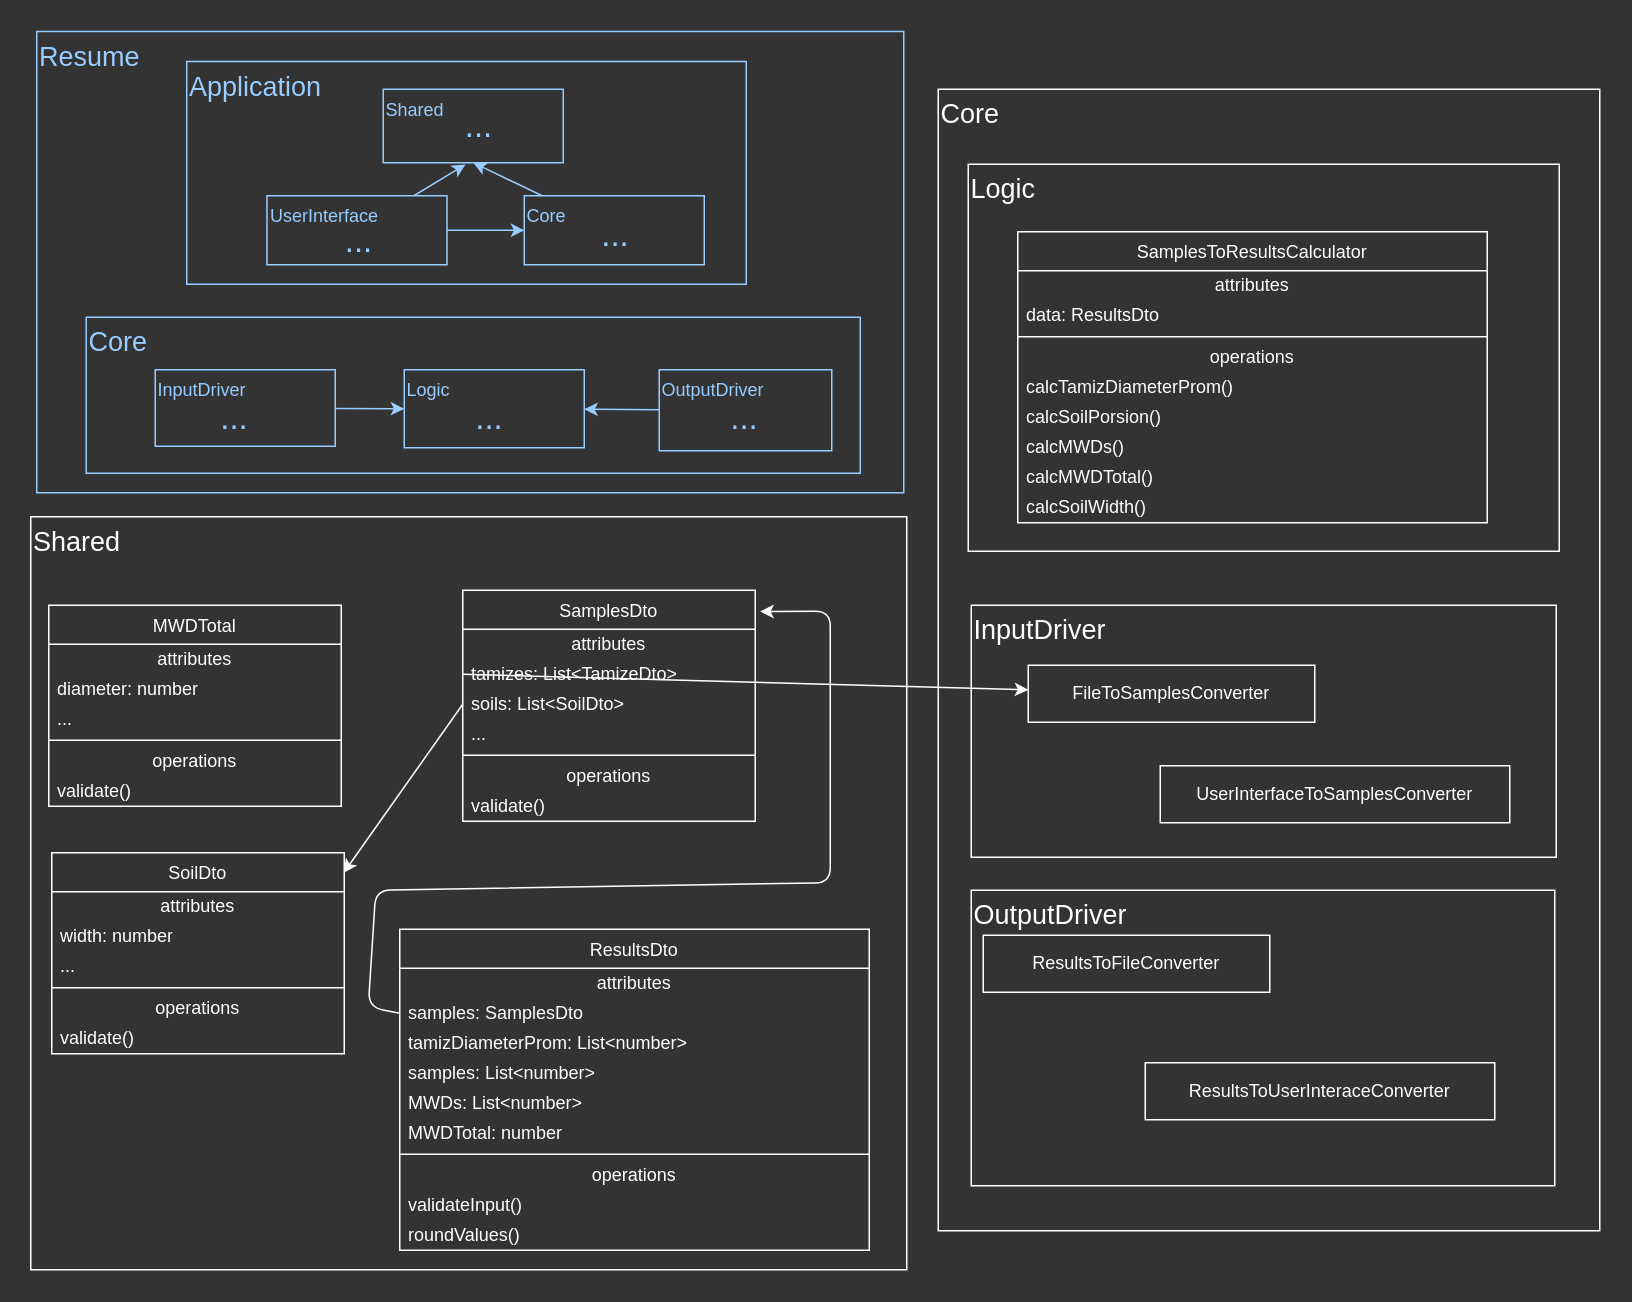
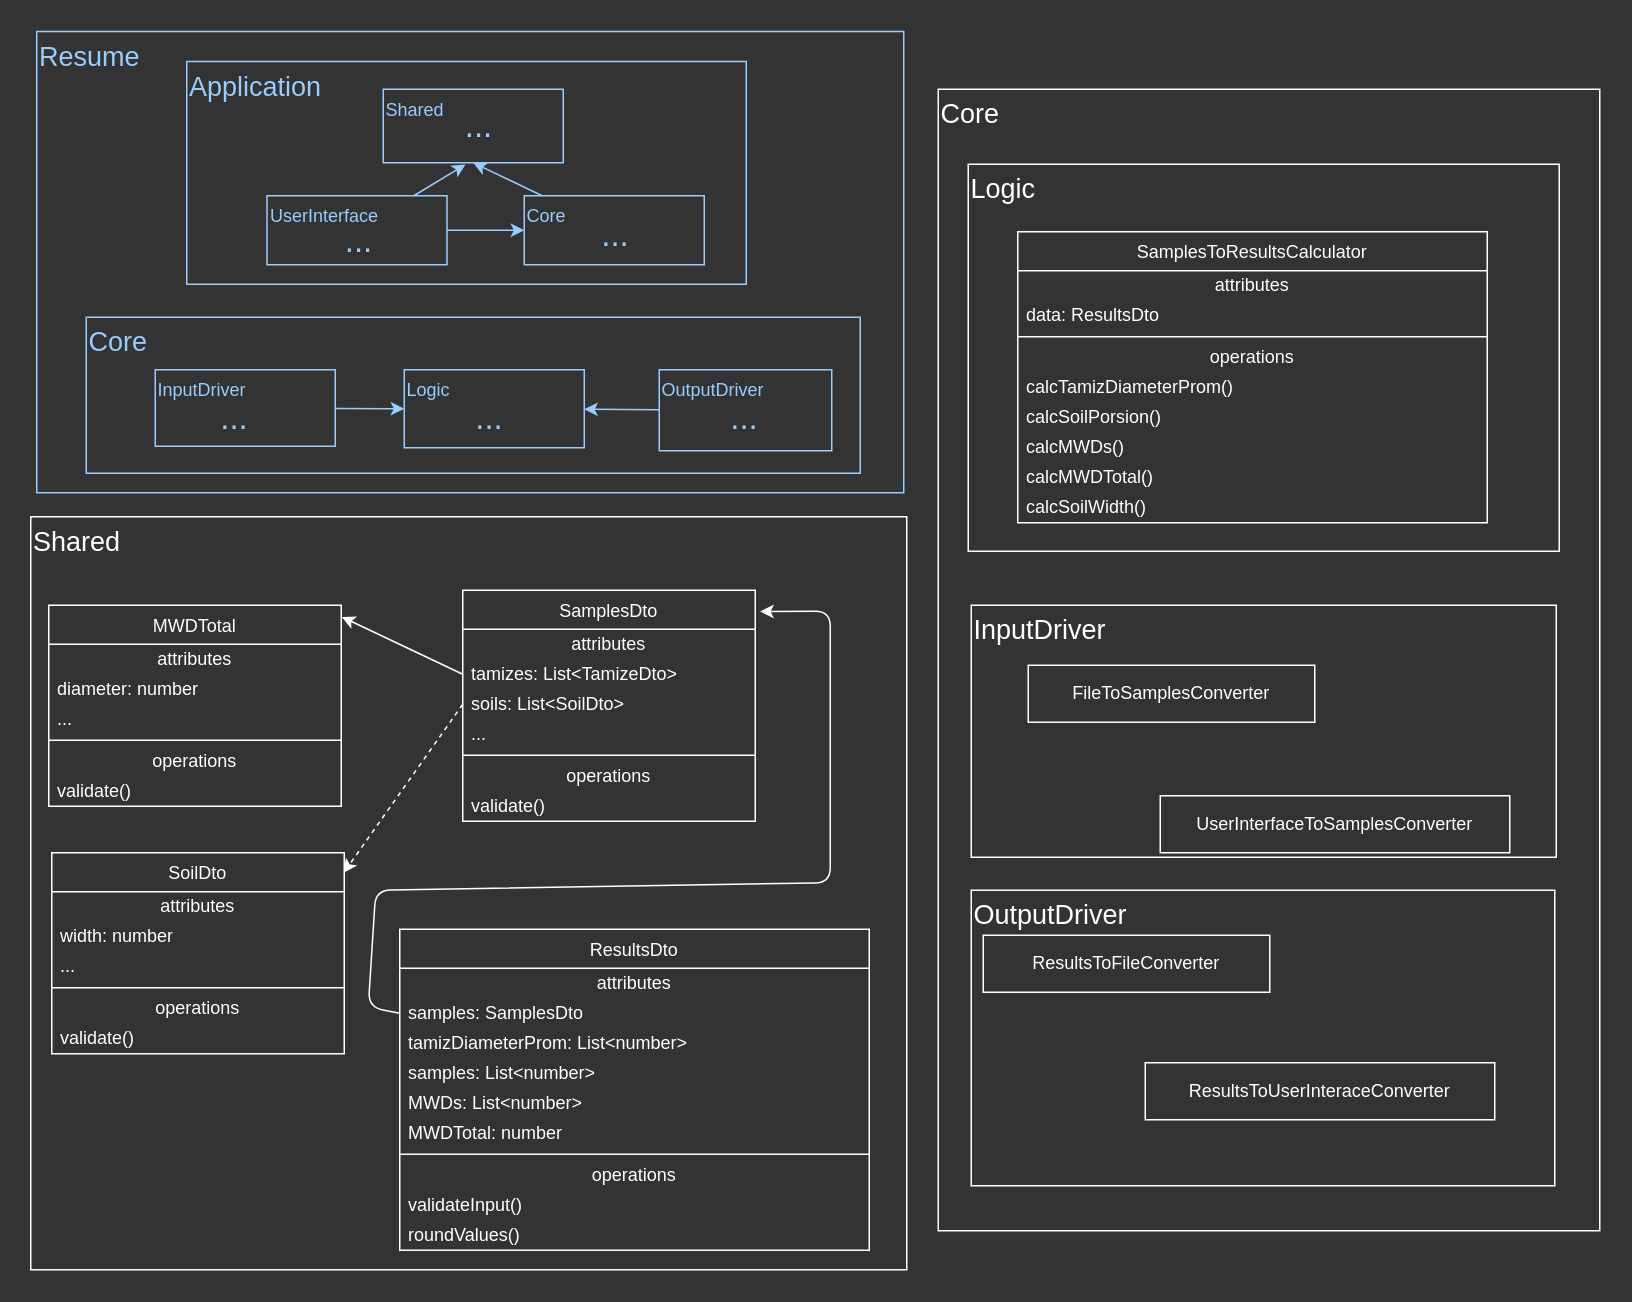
(741, 682) -> (407, 648)
(405, 785) -> (405, 785)
(1335, 794) -> (1335, 824)
